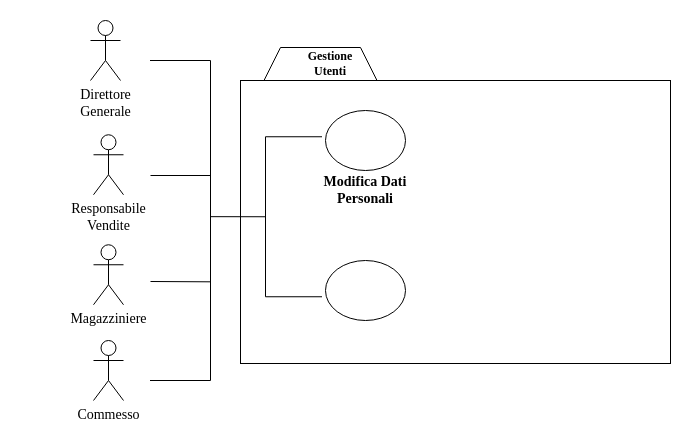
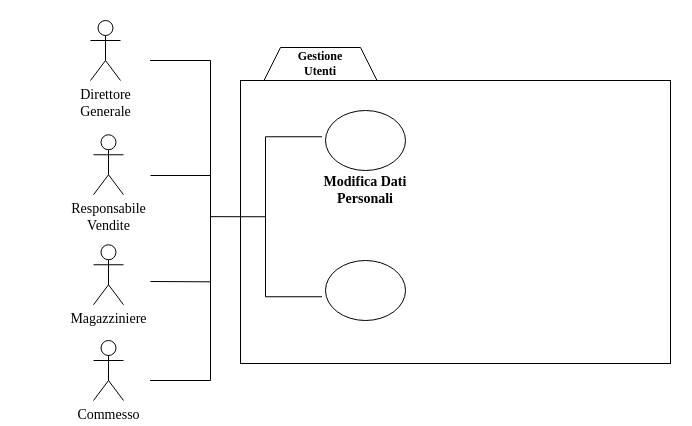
(331, 64) -> (321, 64)
